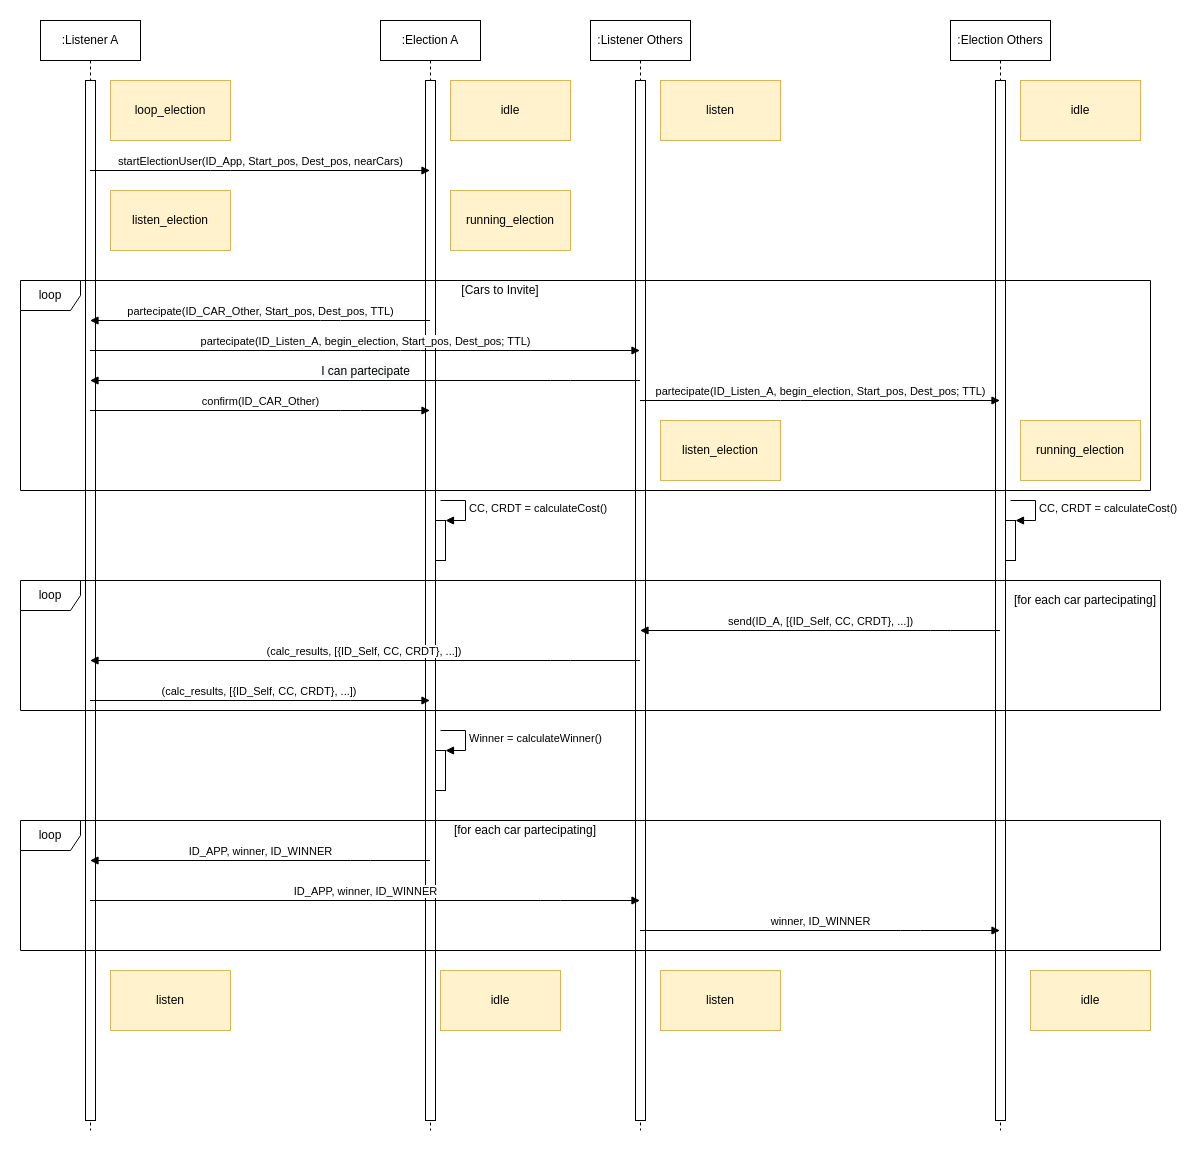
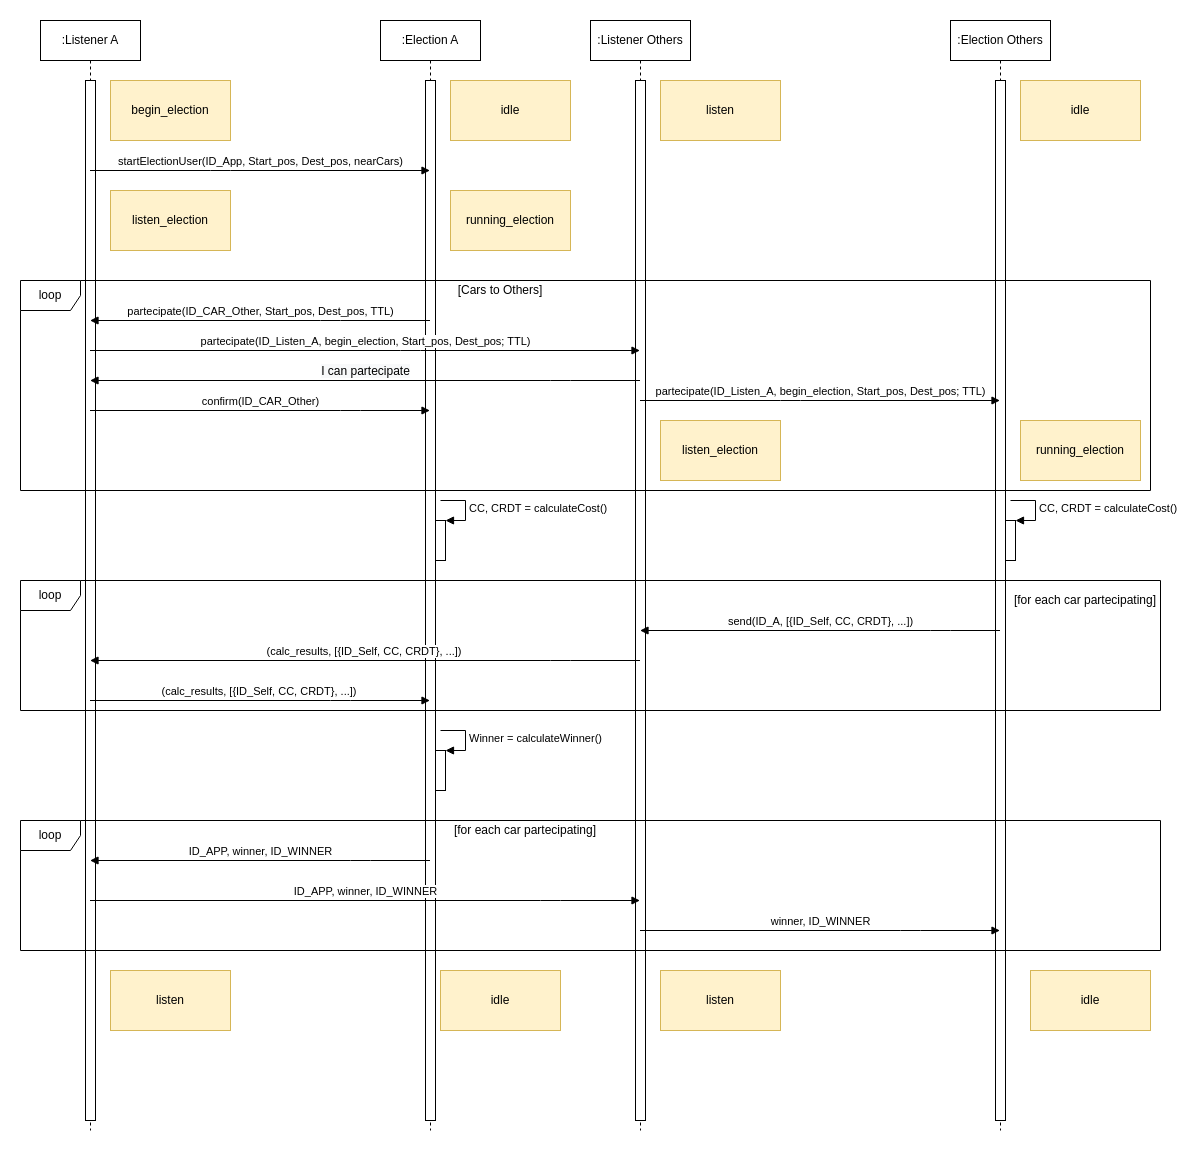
(171, 111) -> (171, 111)
(501, 291) -> (501, 291)
